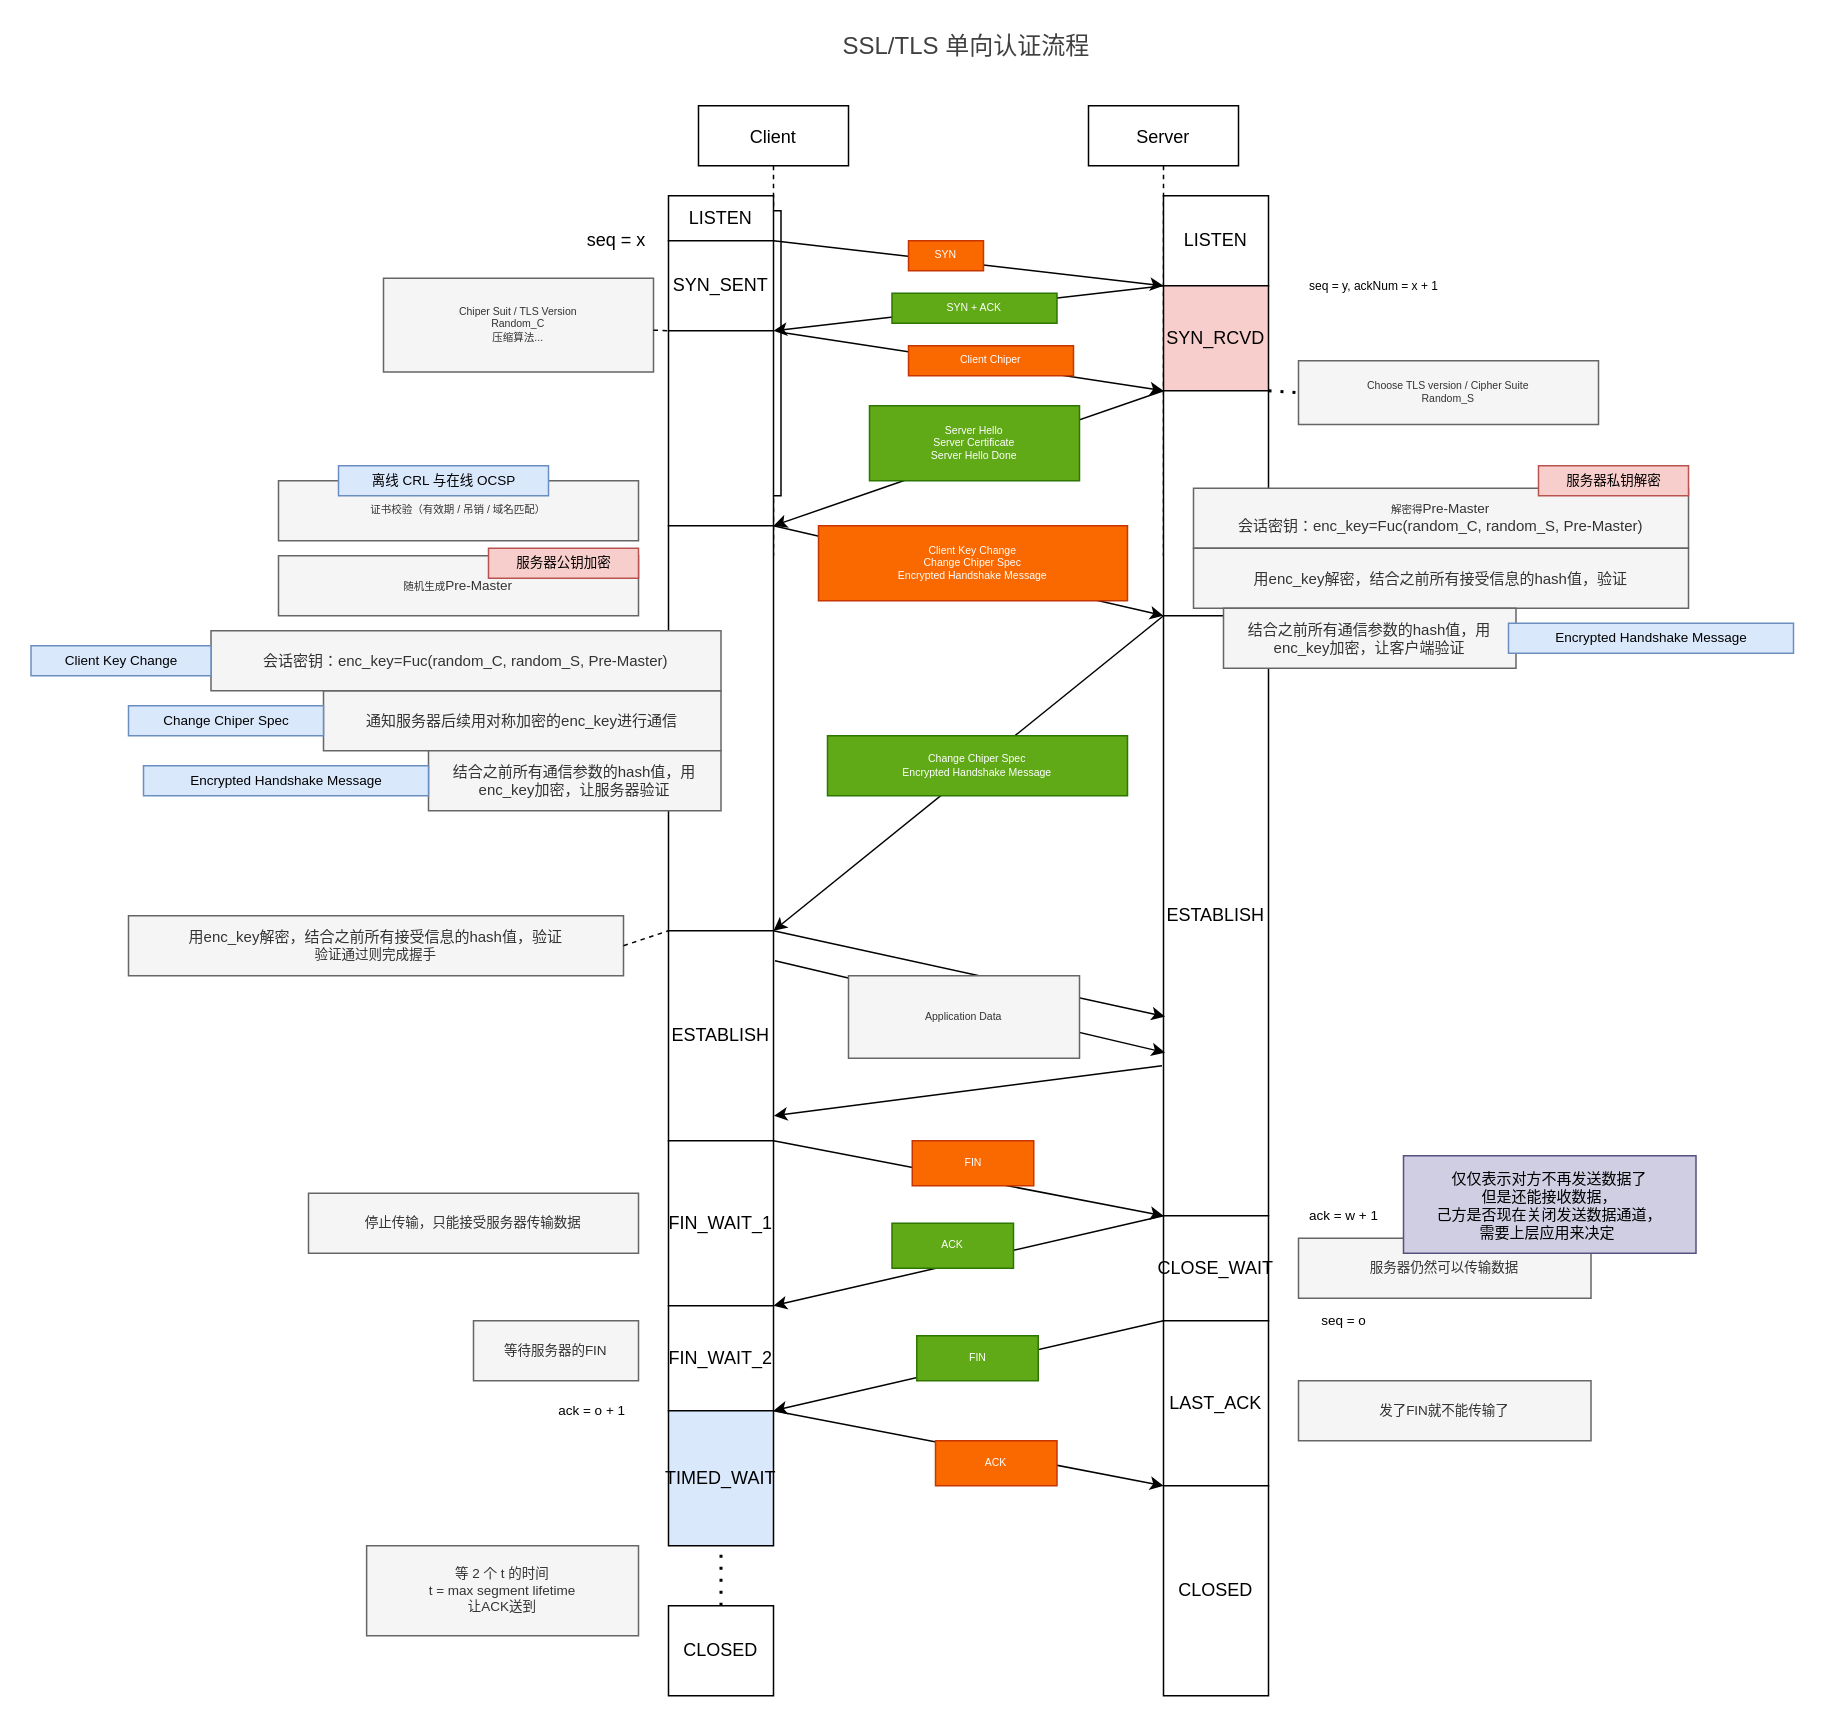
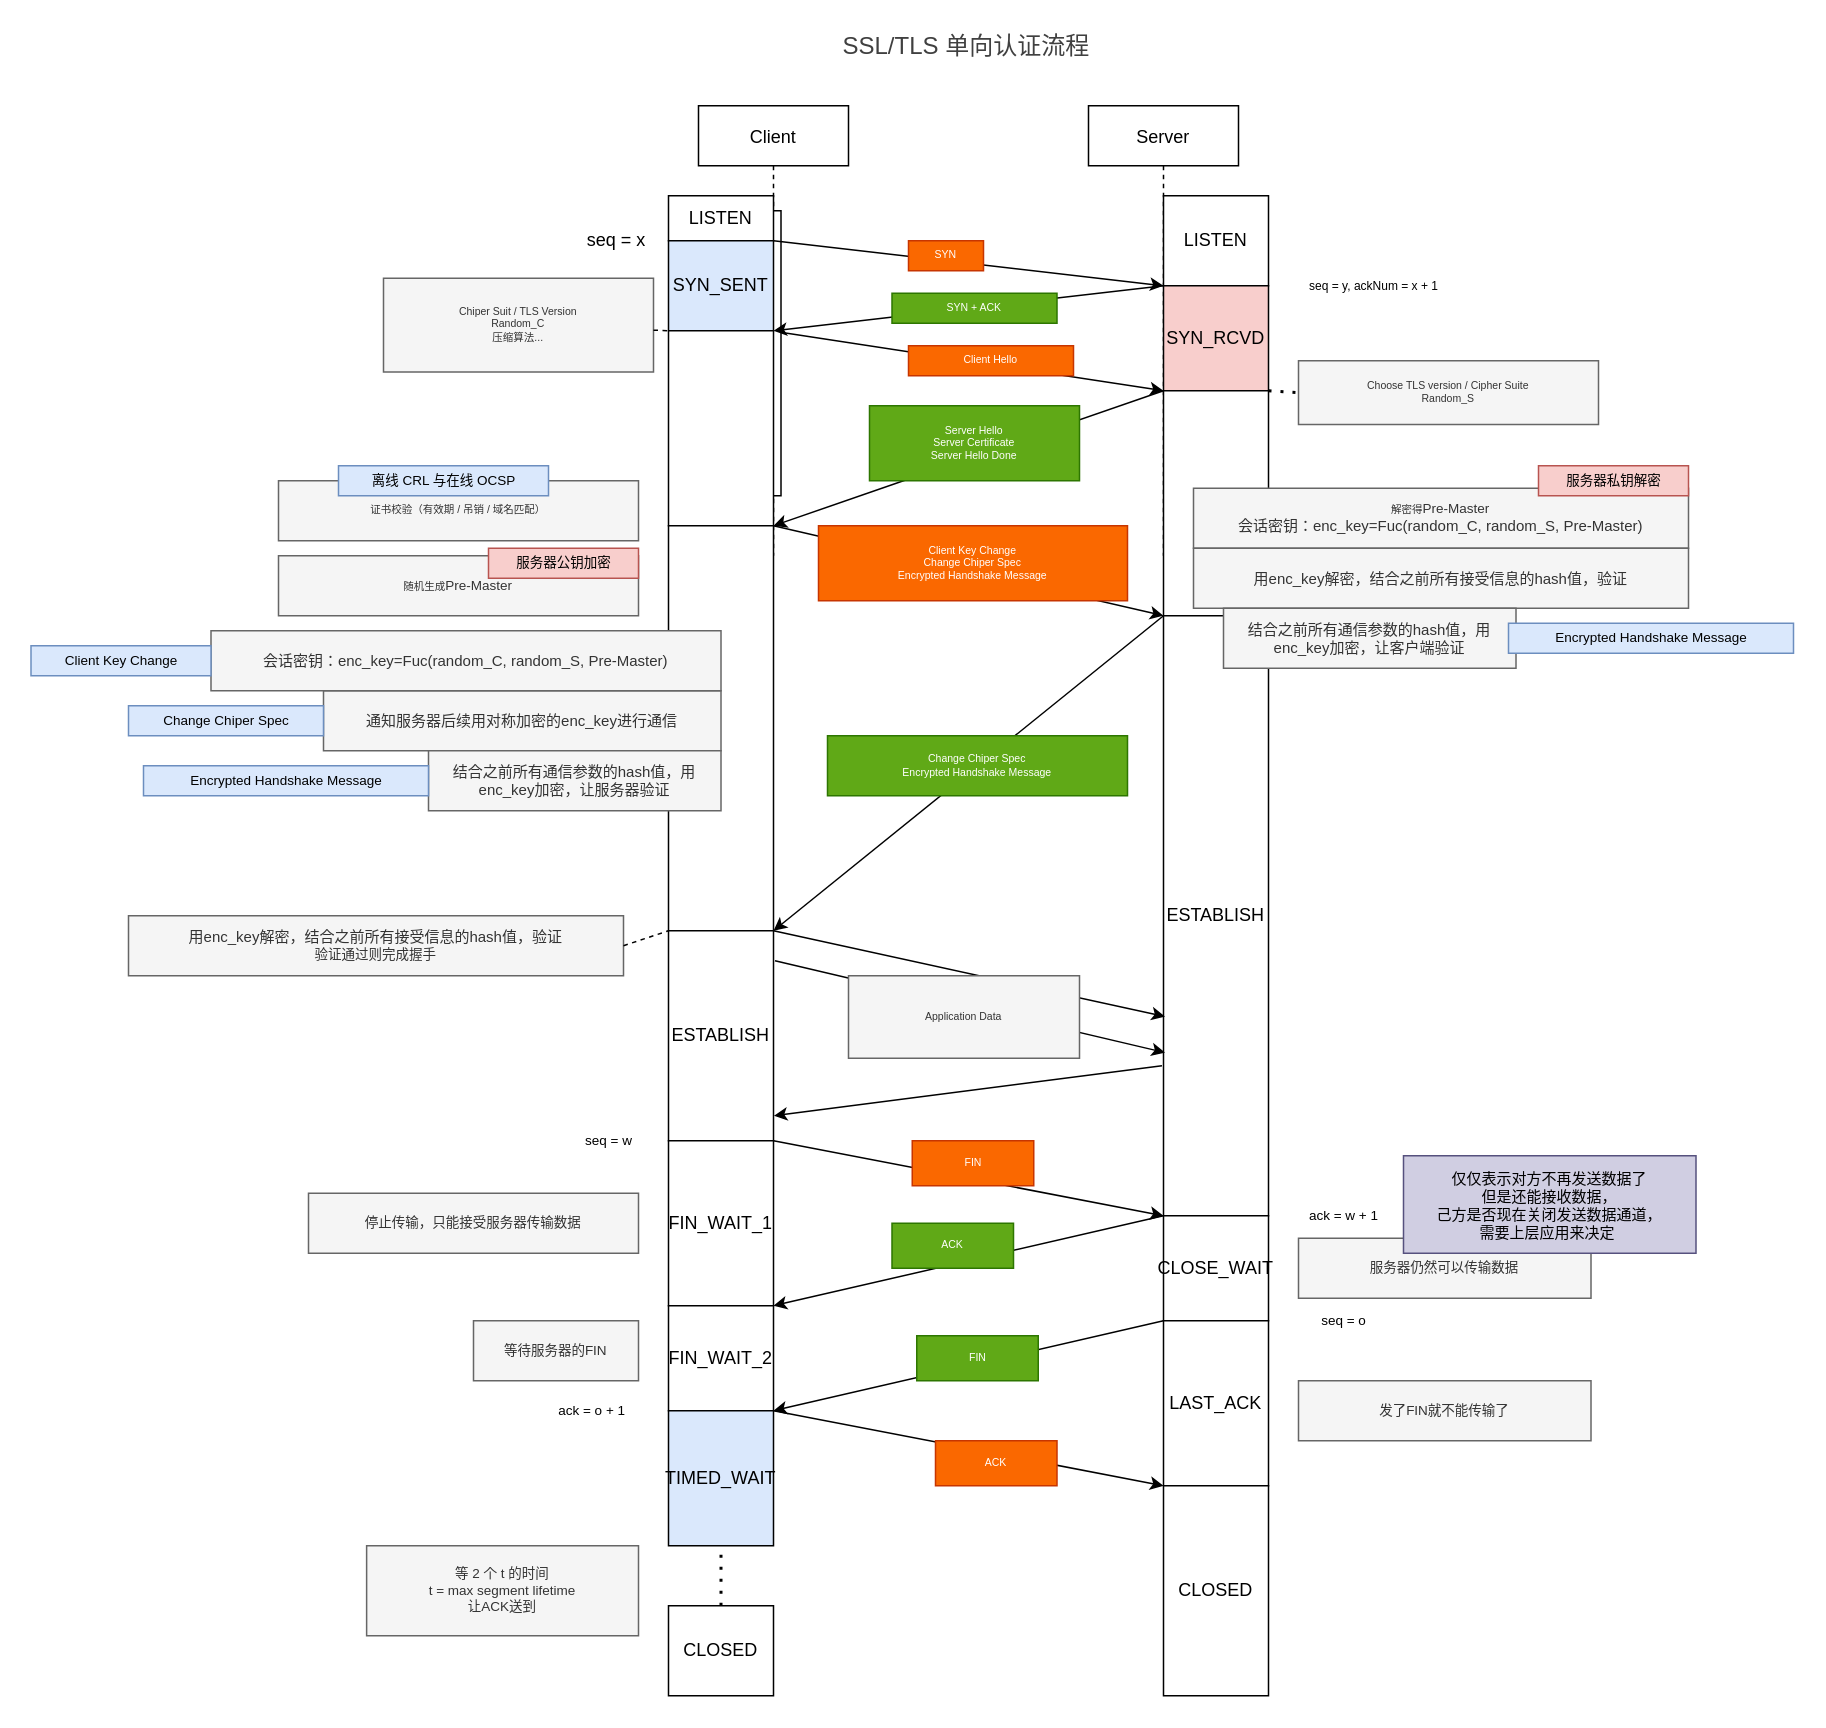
(721, 286) -> (721, 286)
(991, 361) -> (991, 361)
none -> (608, 1141)
